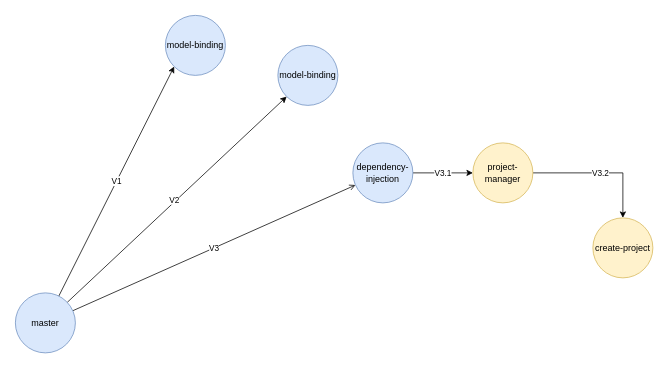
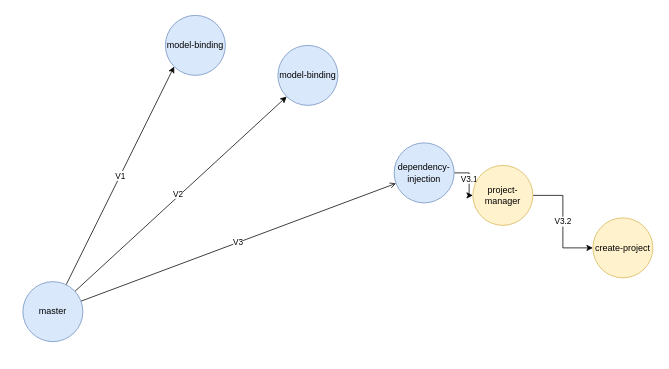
(383, 173) -> (424, 173)
(503, 173) -> (503, 195)
(45, 323) -> (53, 312)
